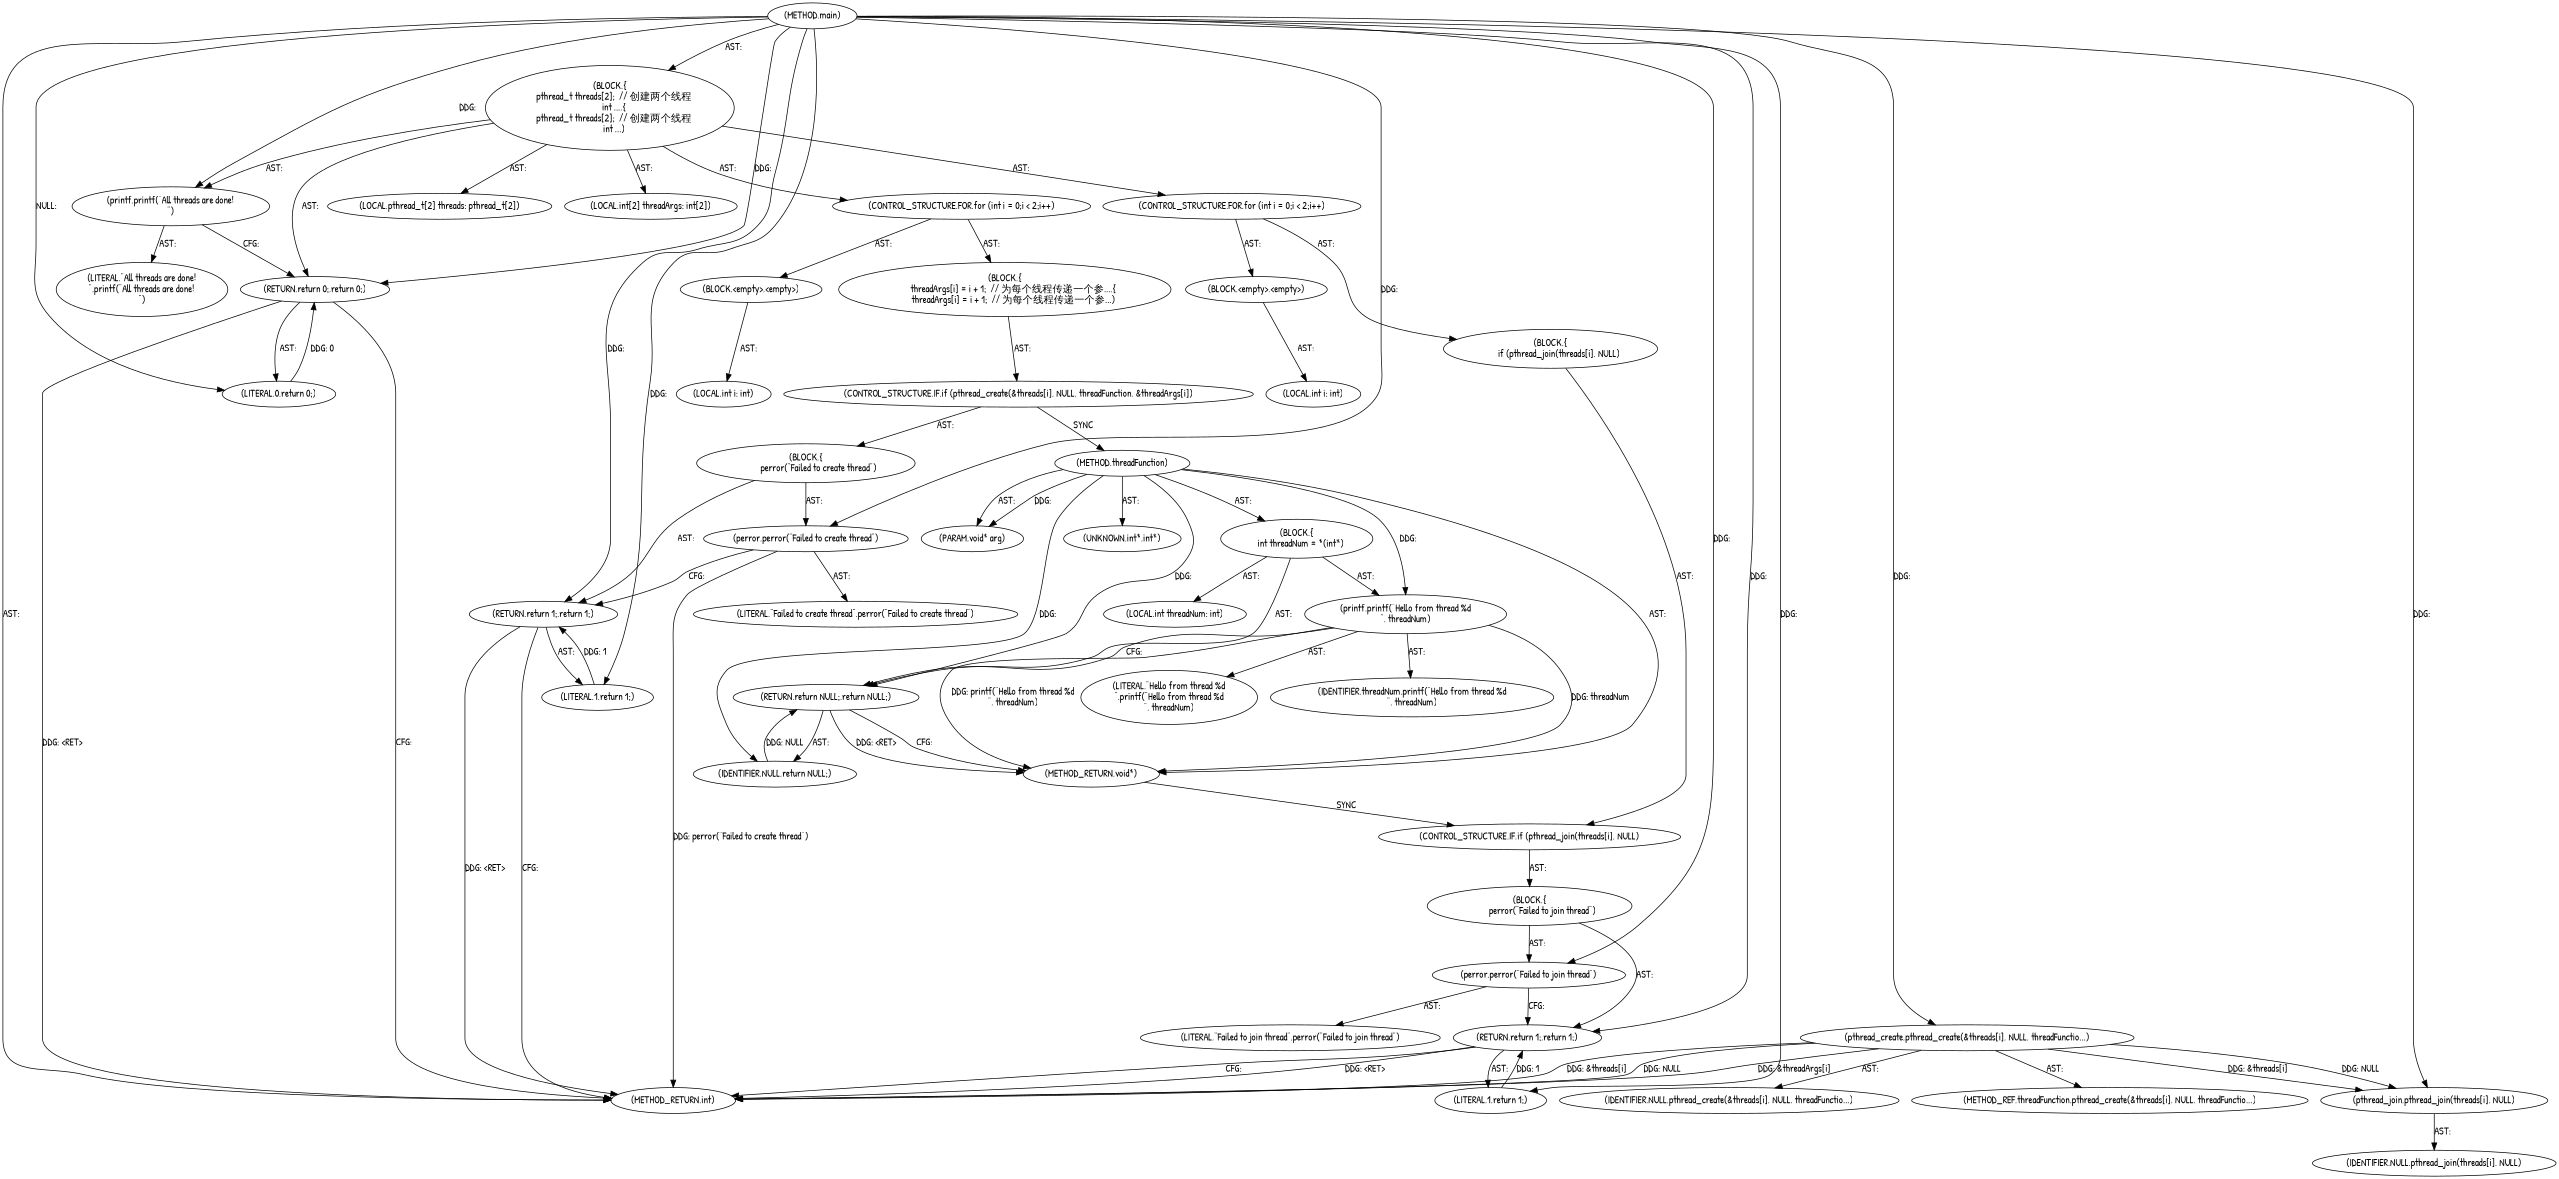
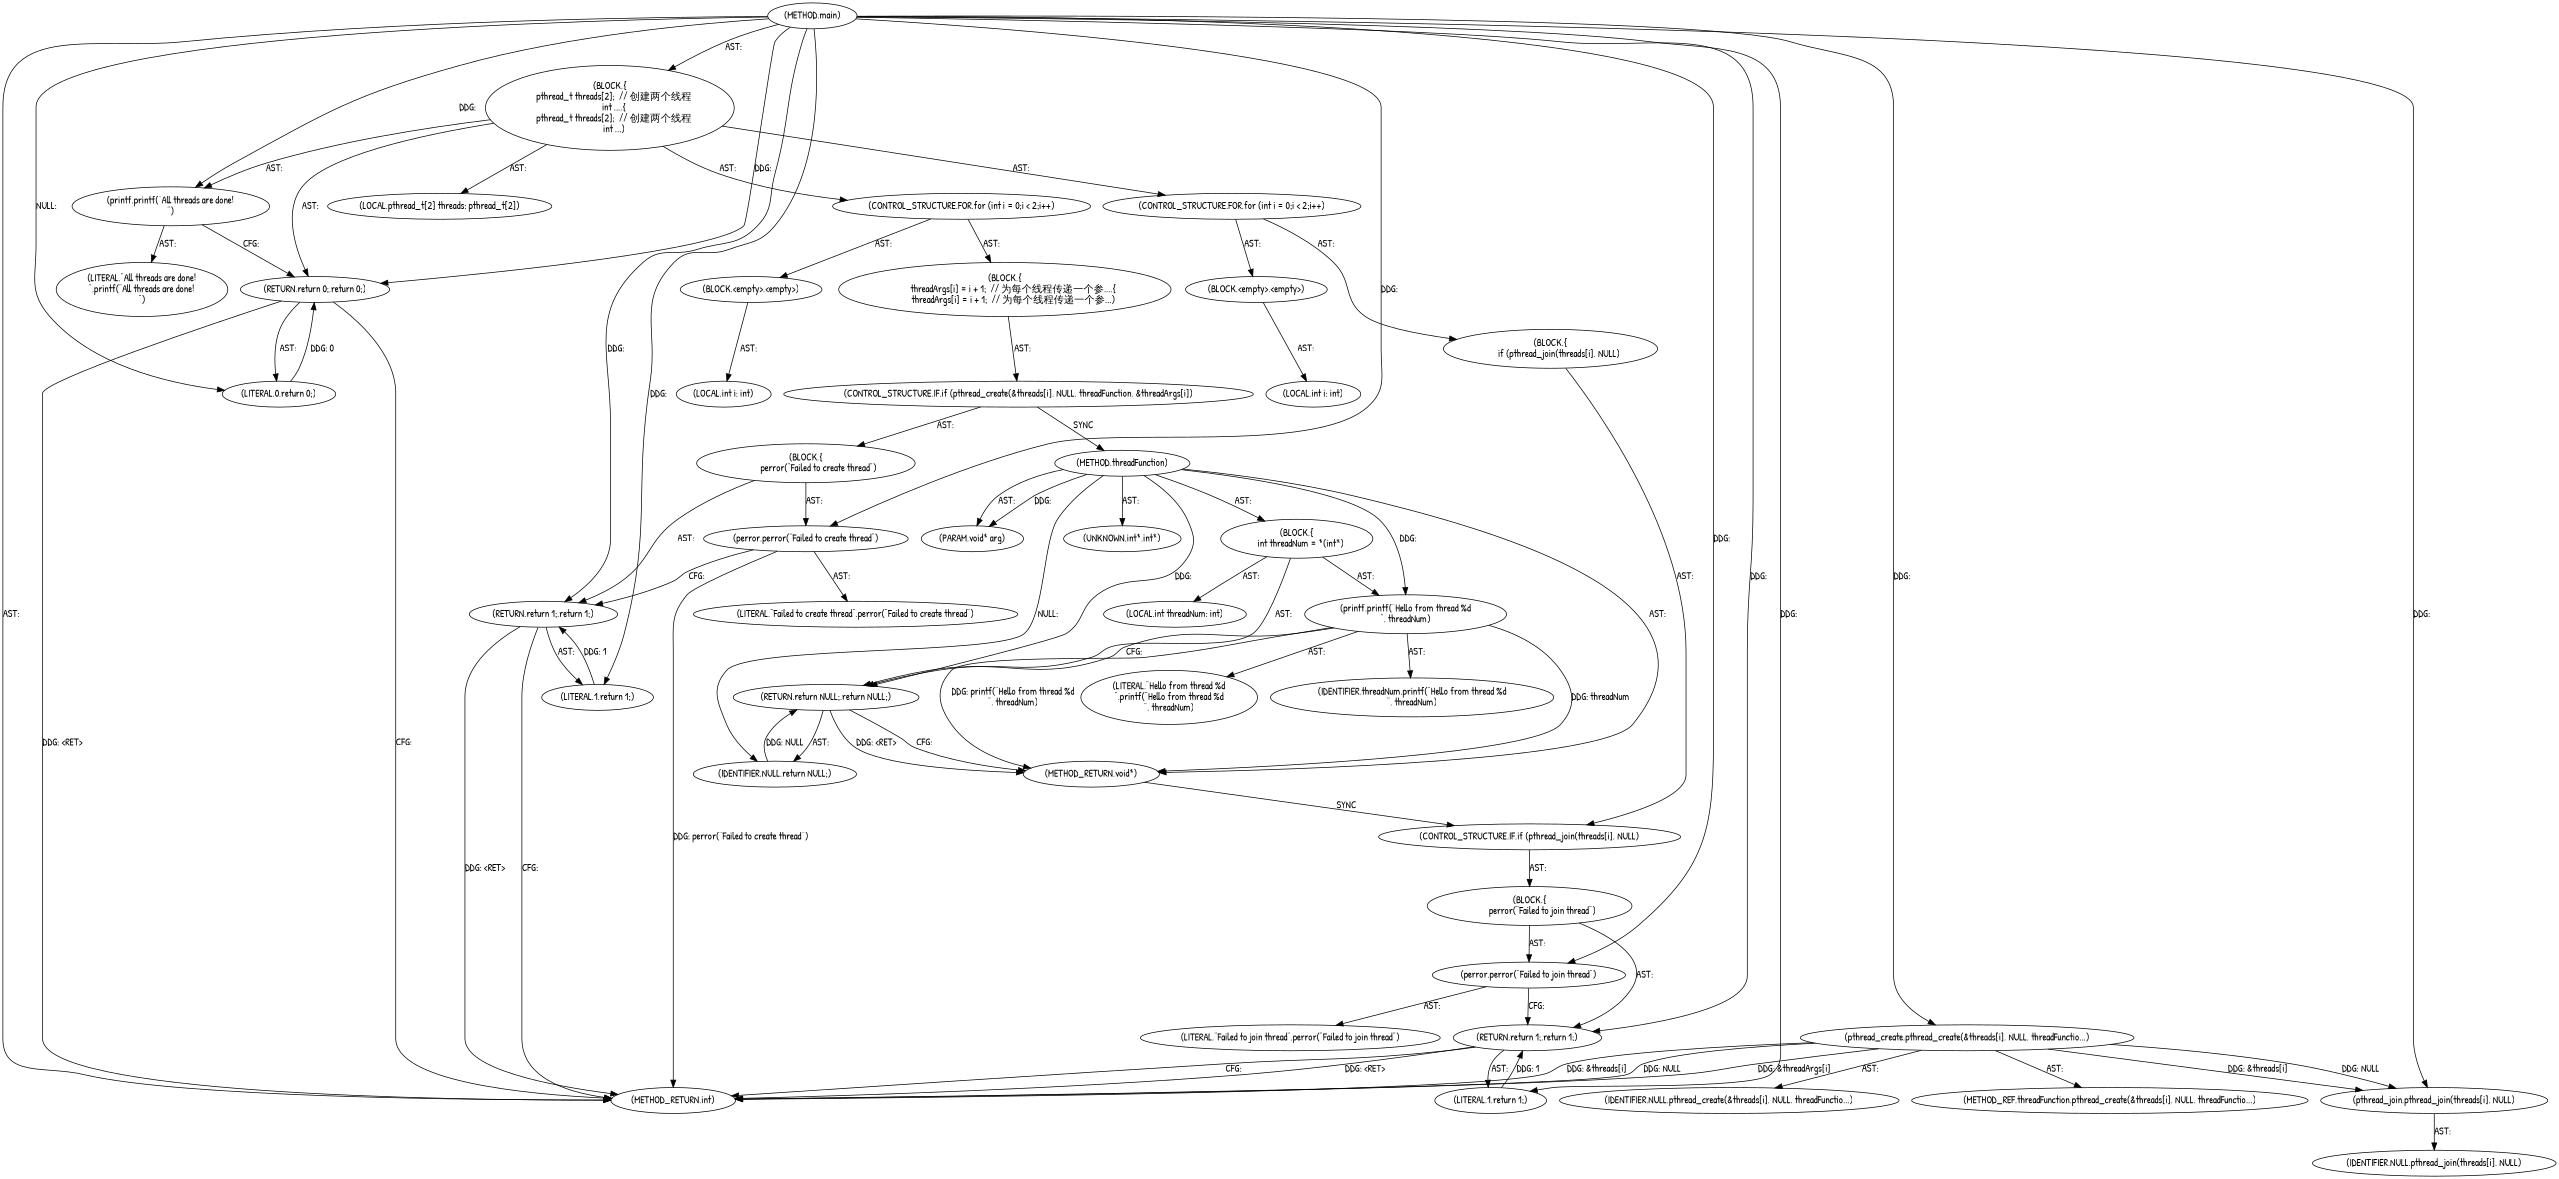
(651, 206) -> none
(1049, 614) -> (1049, 614)
